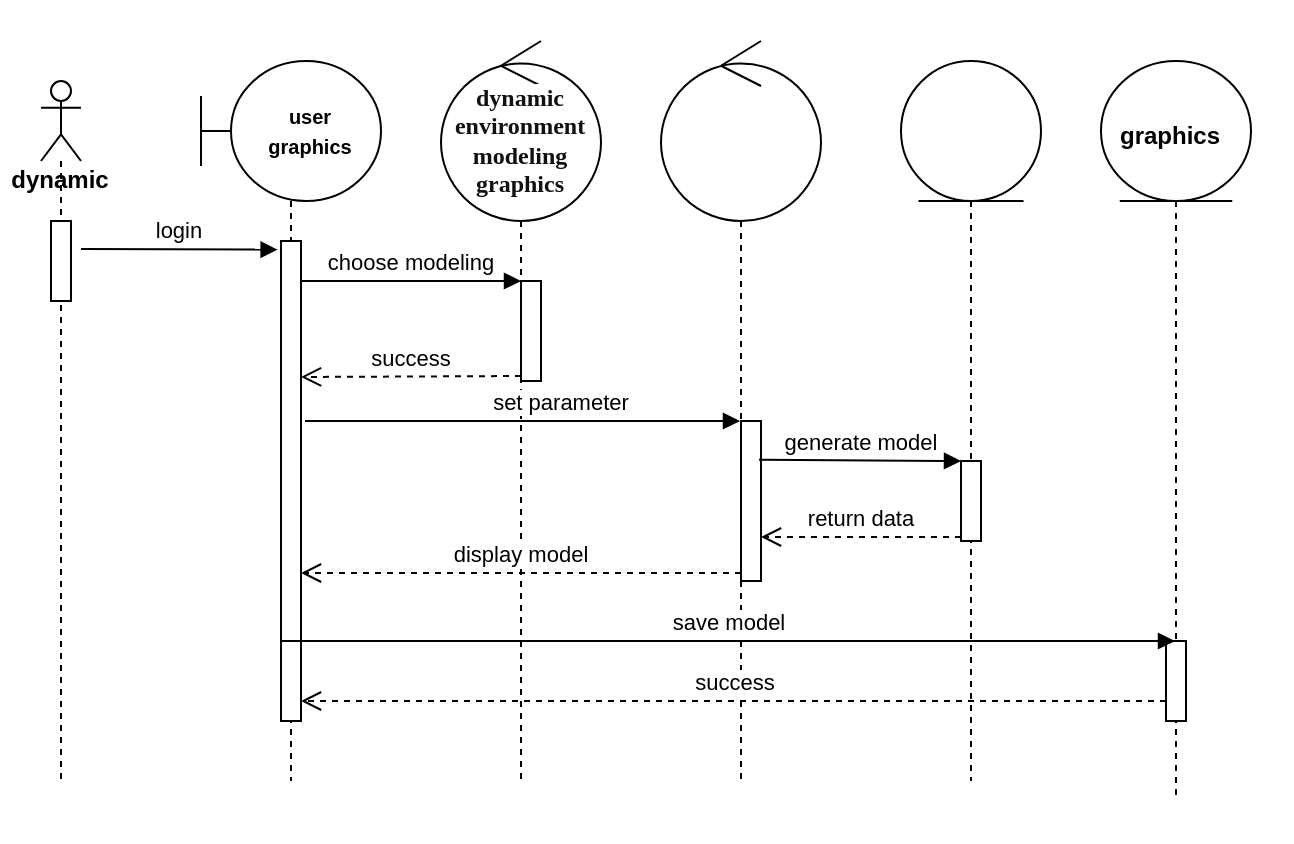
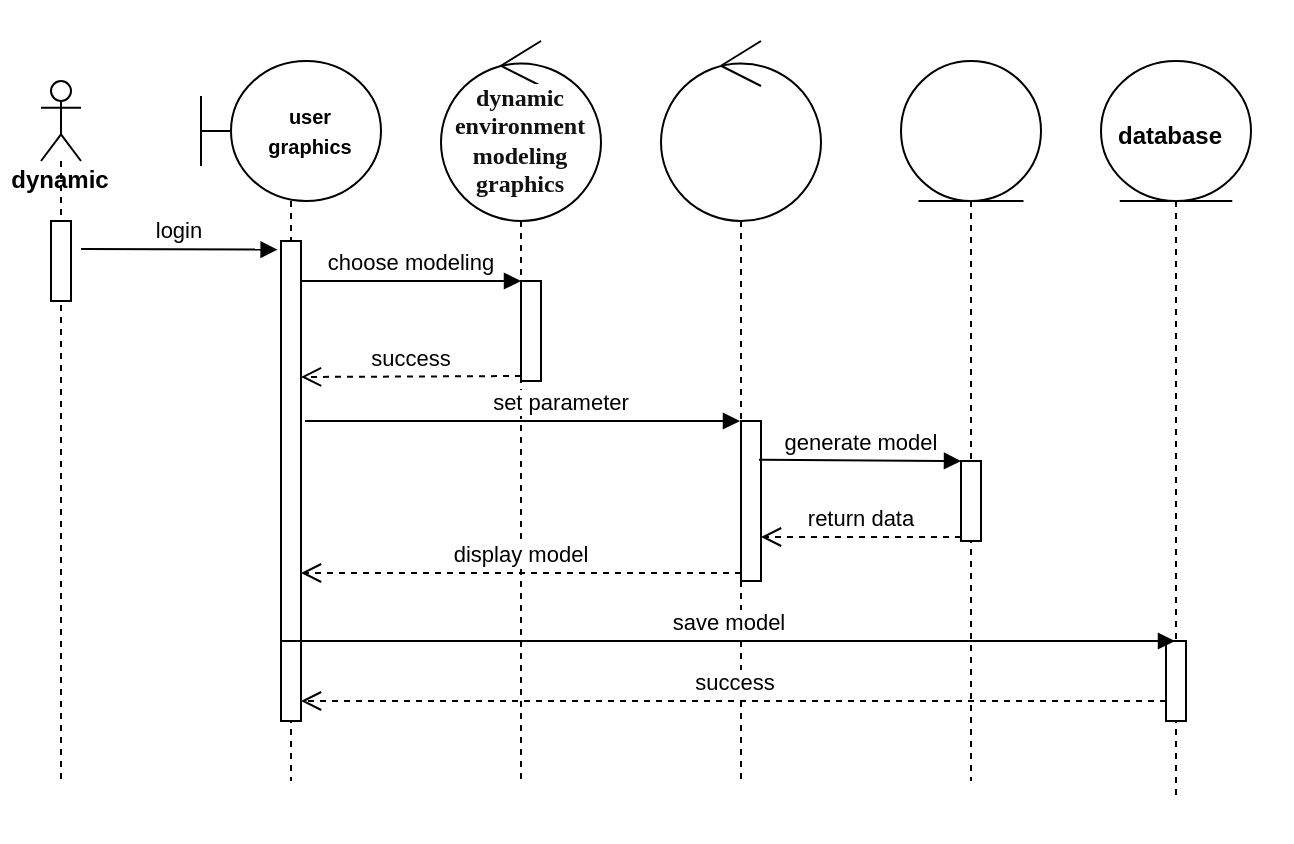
(1170, 136) -> (1170, 136)
